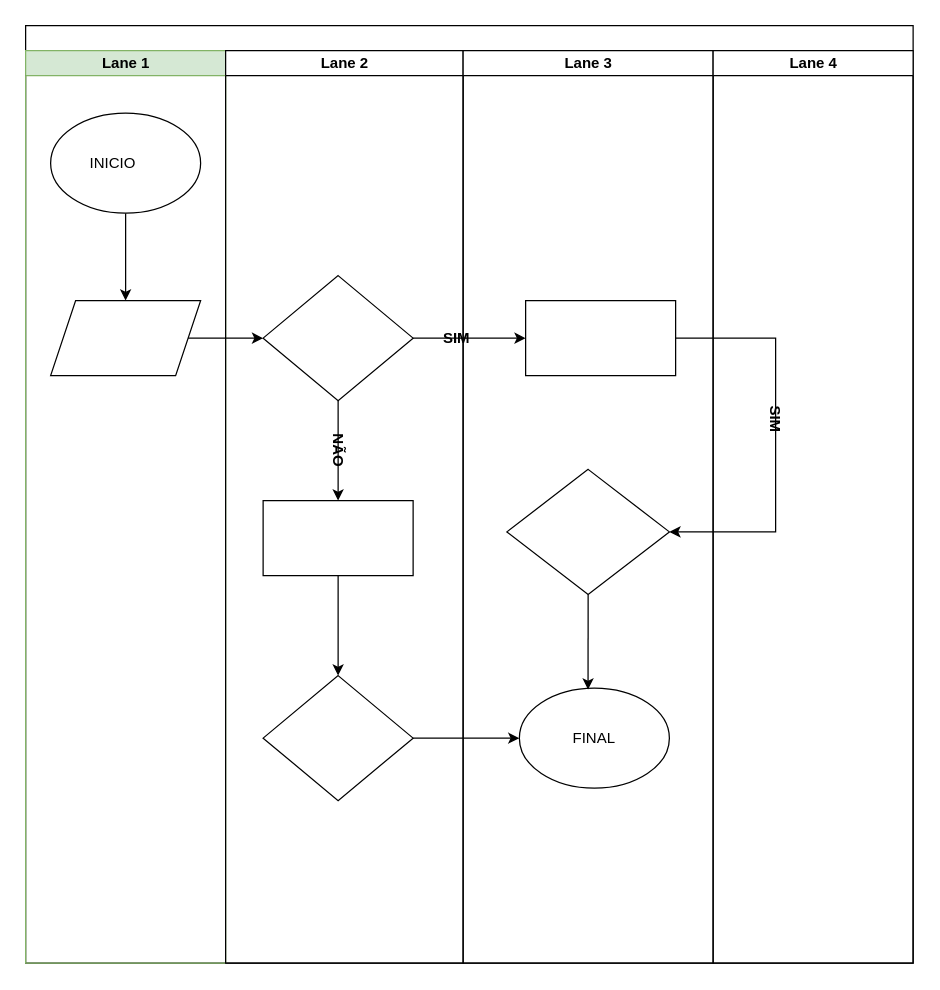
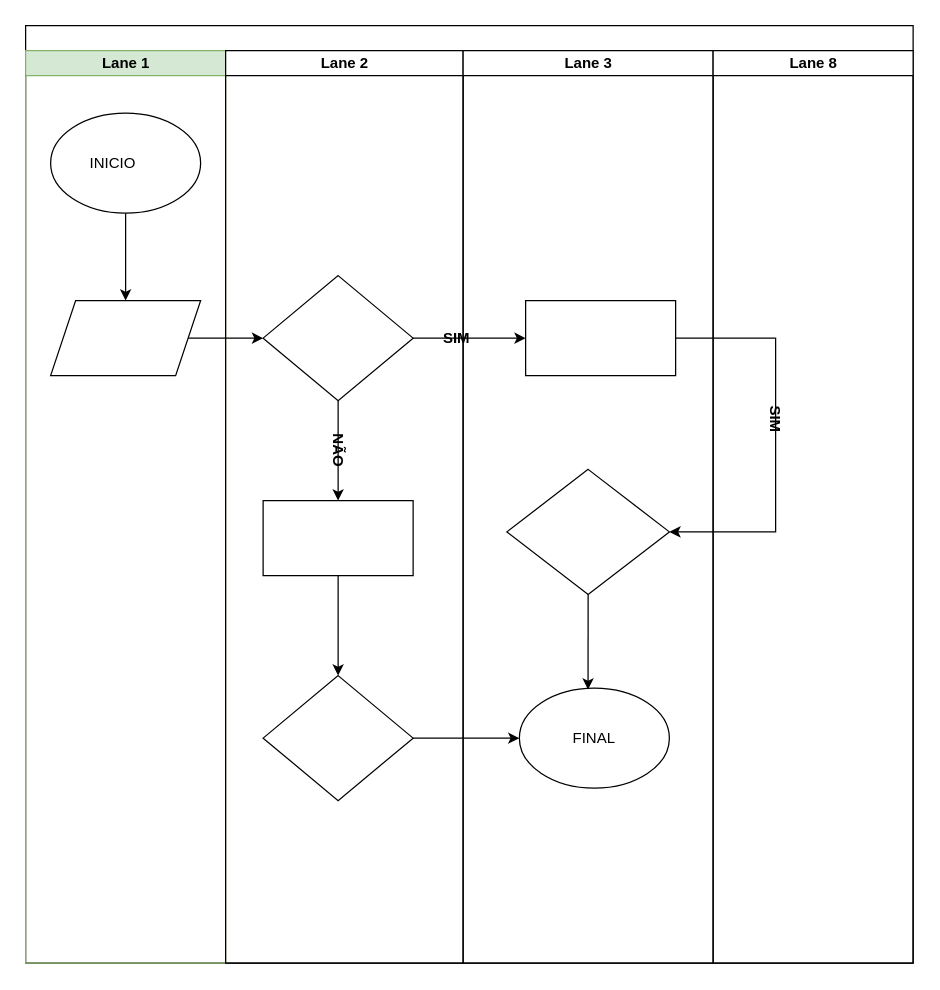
(814, 63) -> (814, 63)
